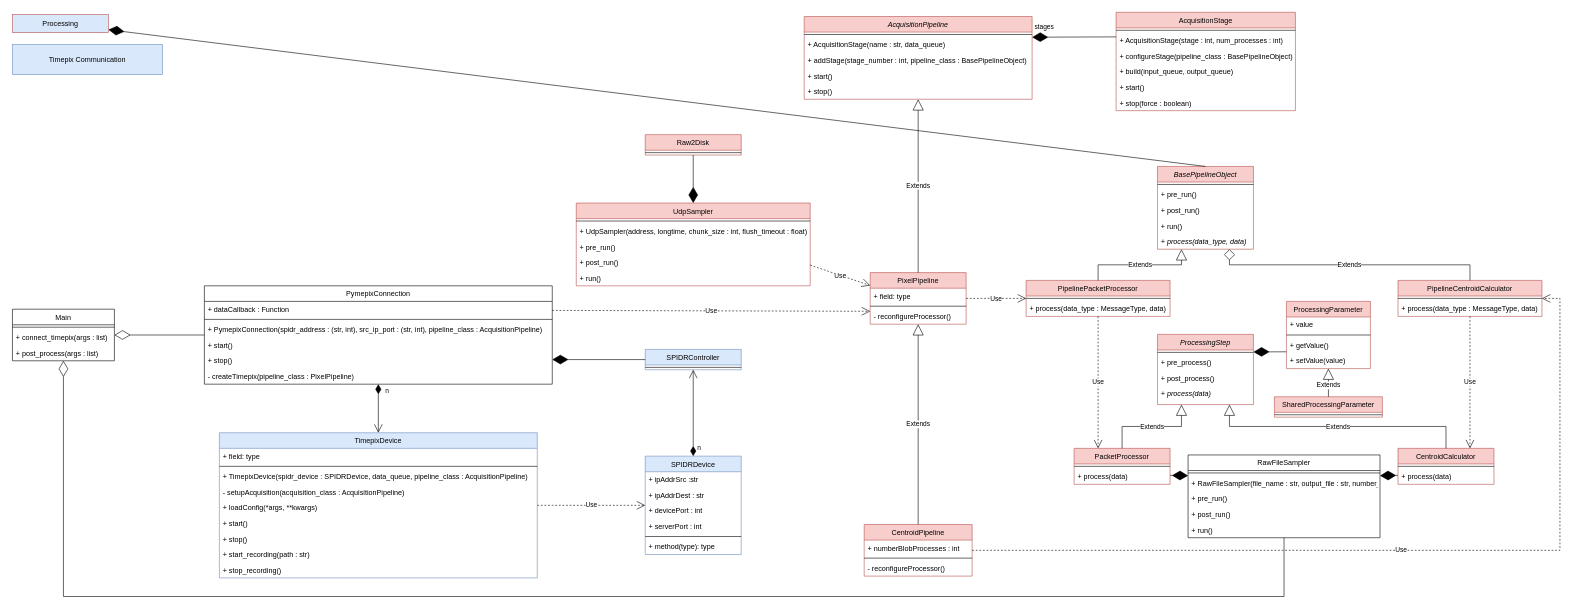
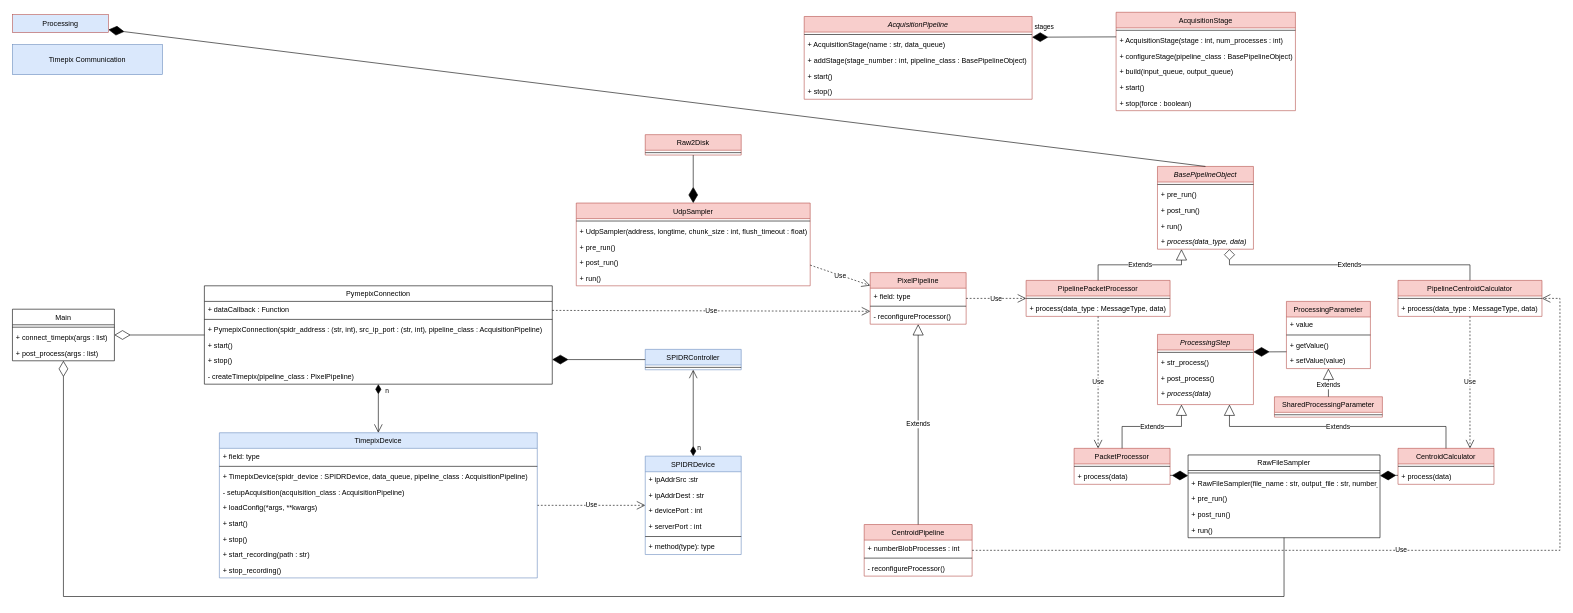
(918, 191) -> none
(1190, 363) -> (1190, 363)
